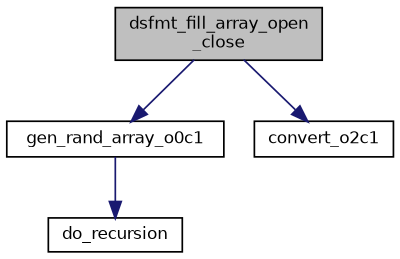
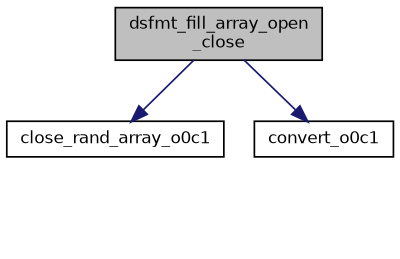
(115, 139) -> (115, 139)
(324, 139) -> (324, 139)
(115, 235) -> none
